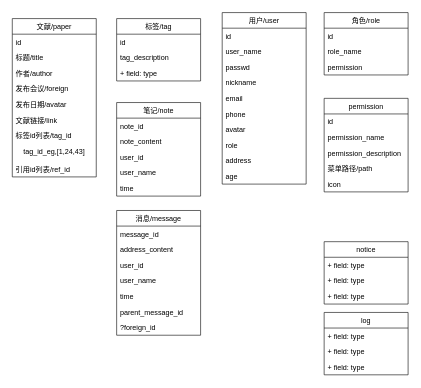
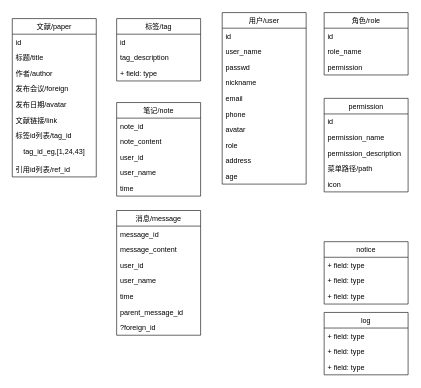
(150, 250) -> (150, 250)
